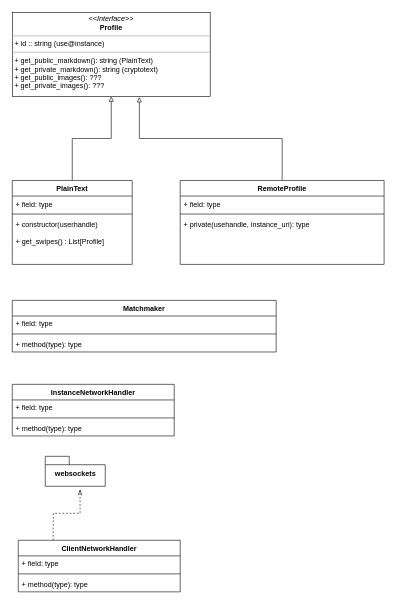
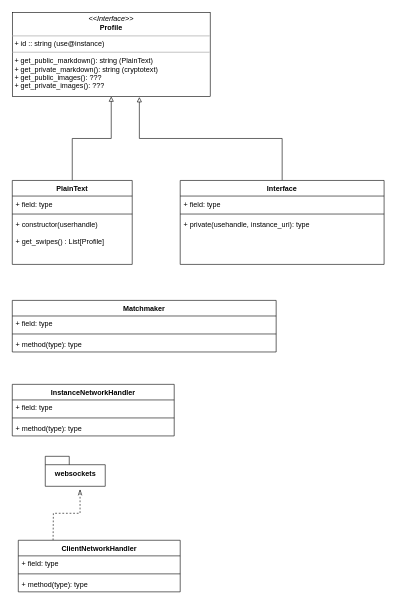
(282, 188) -> (282, 188)
